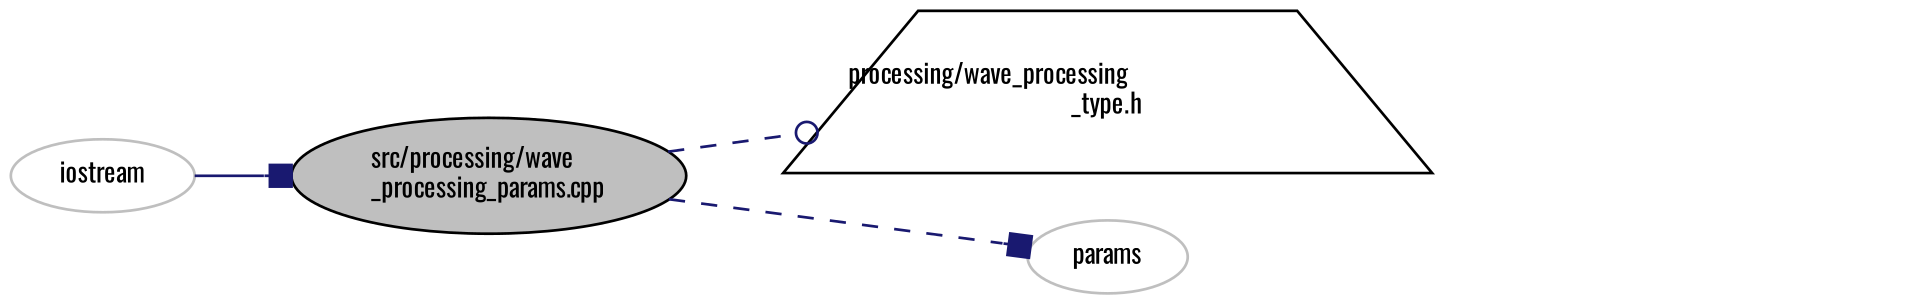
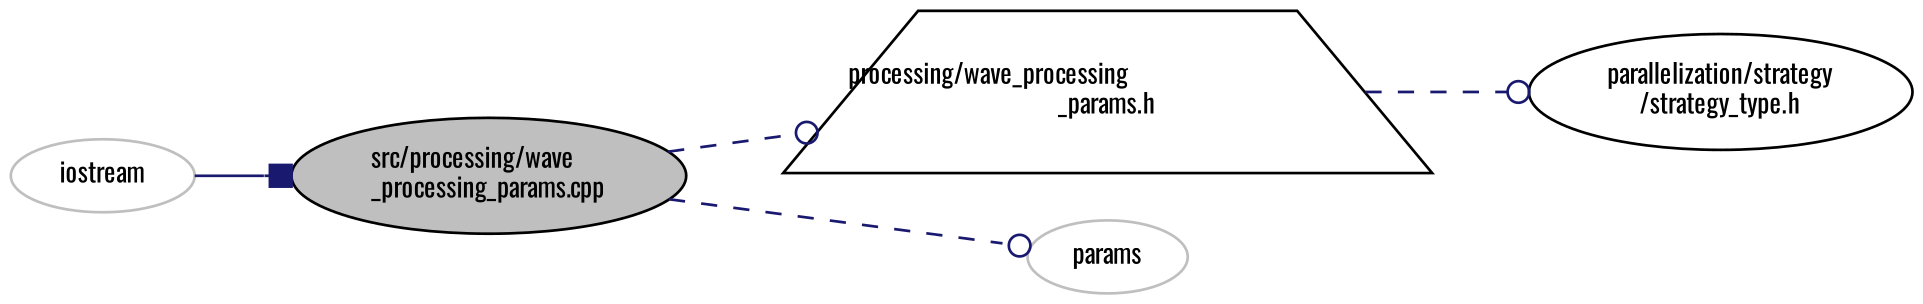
(1108, 92) -> (1108, 92)
none -> (1721, 92)
(836, 221) -> (836, 221)
